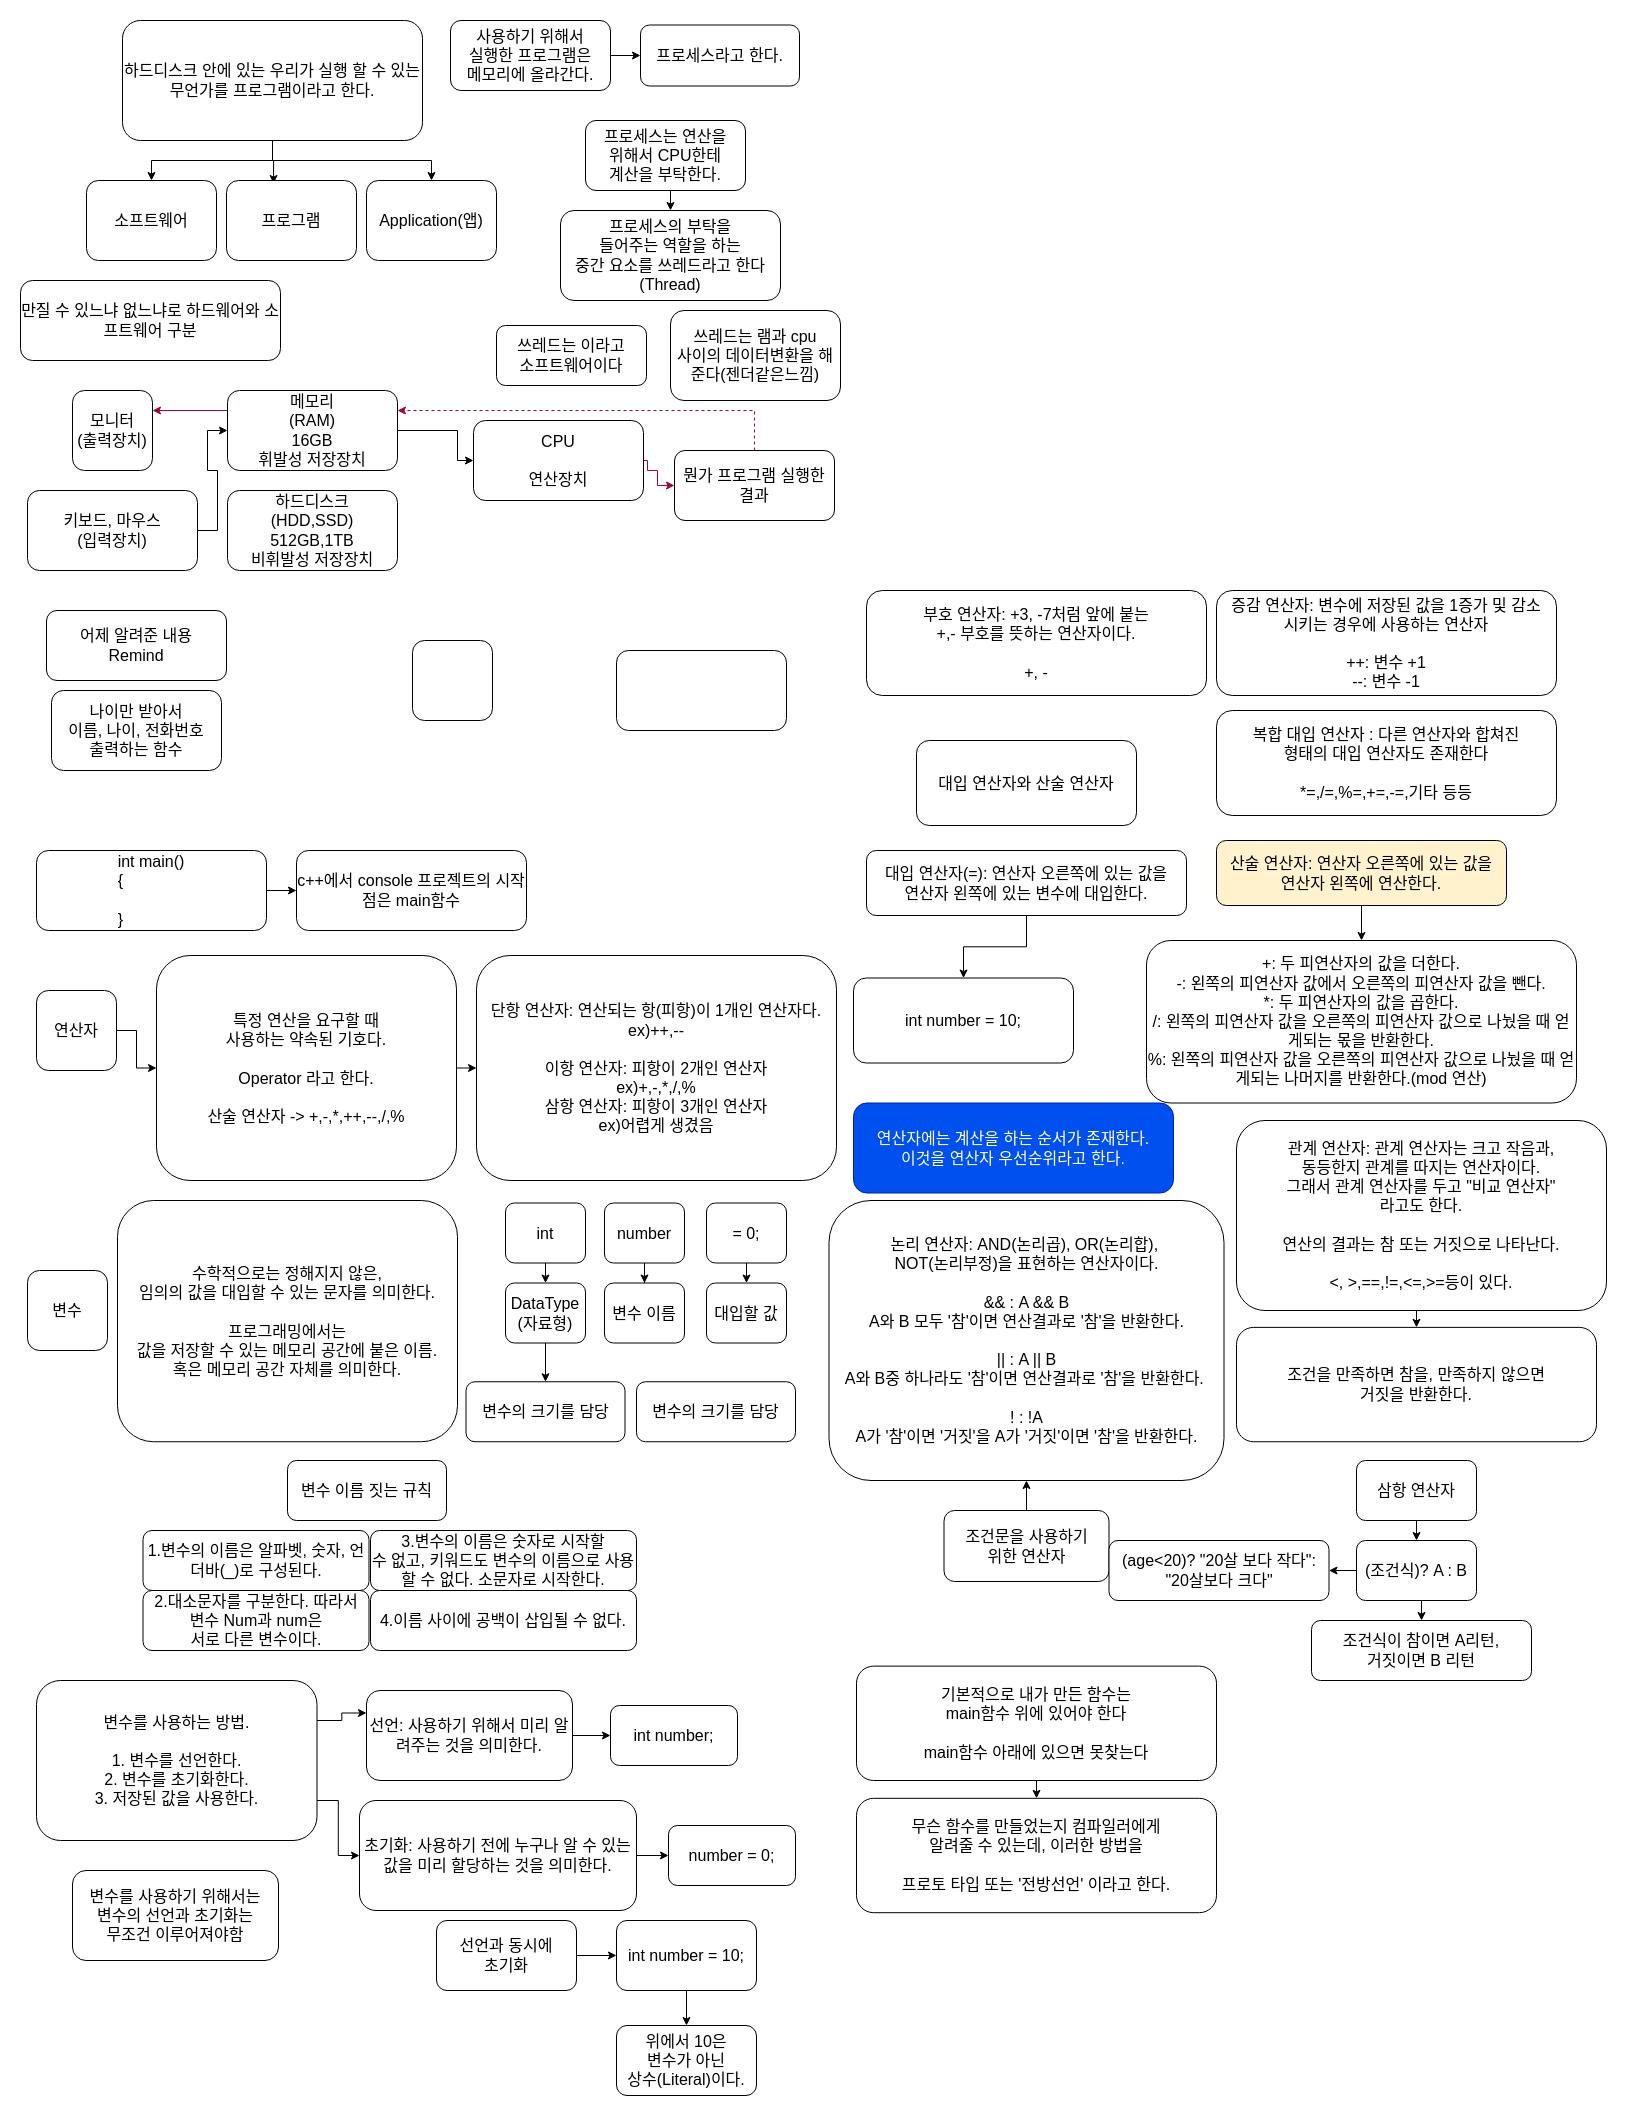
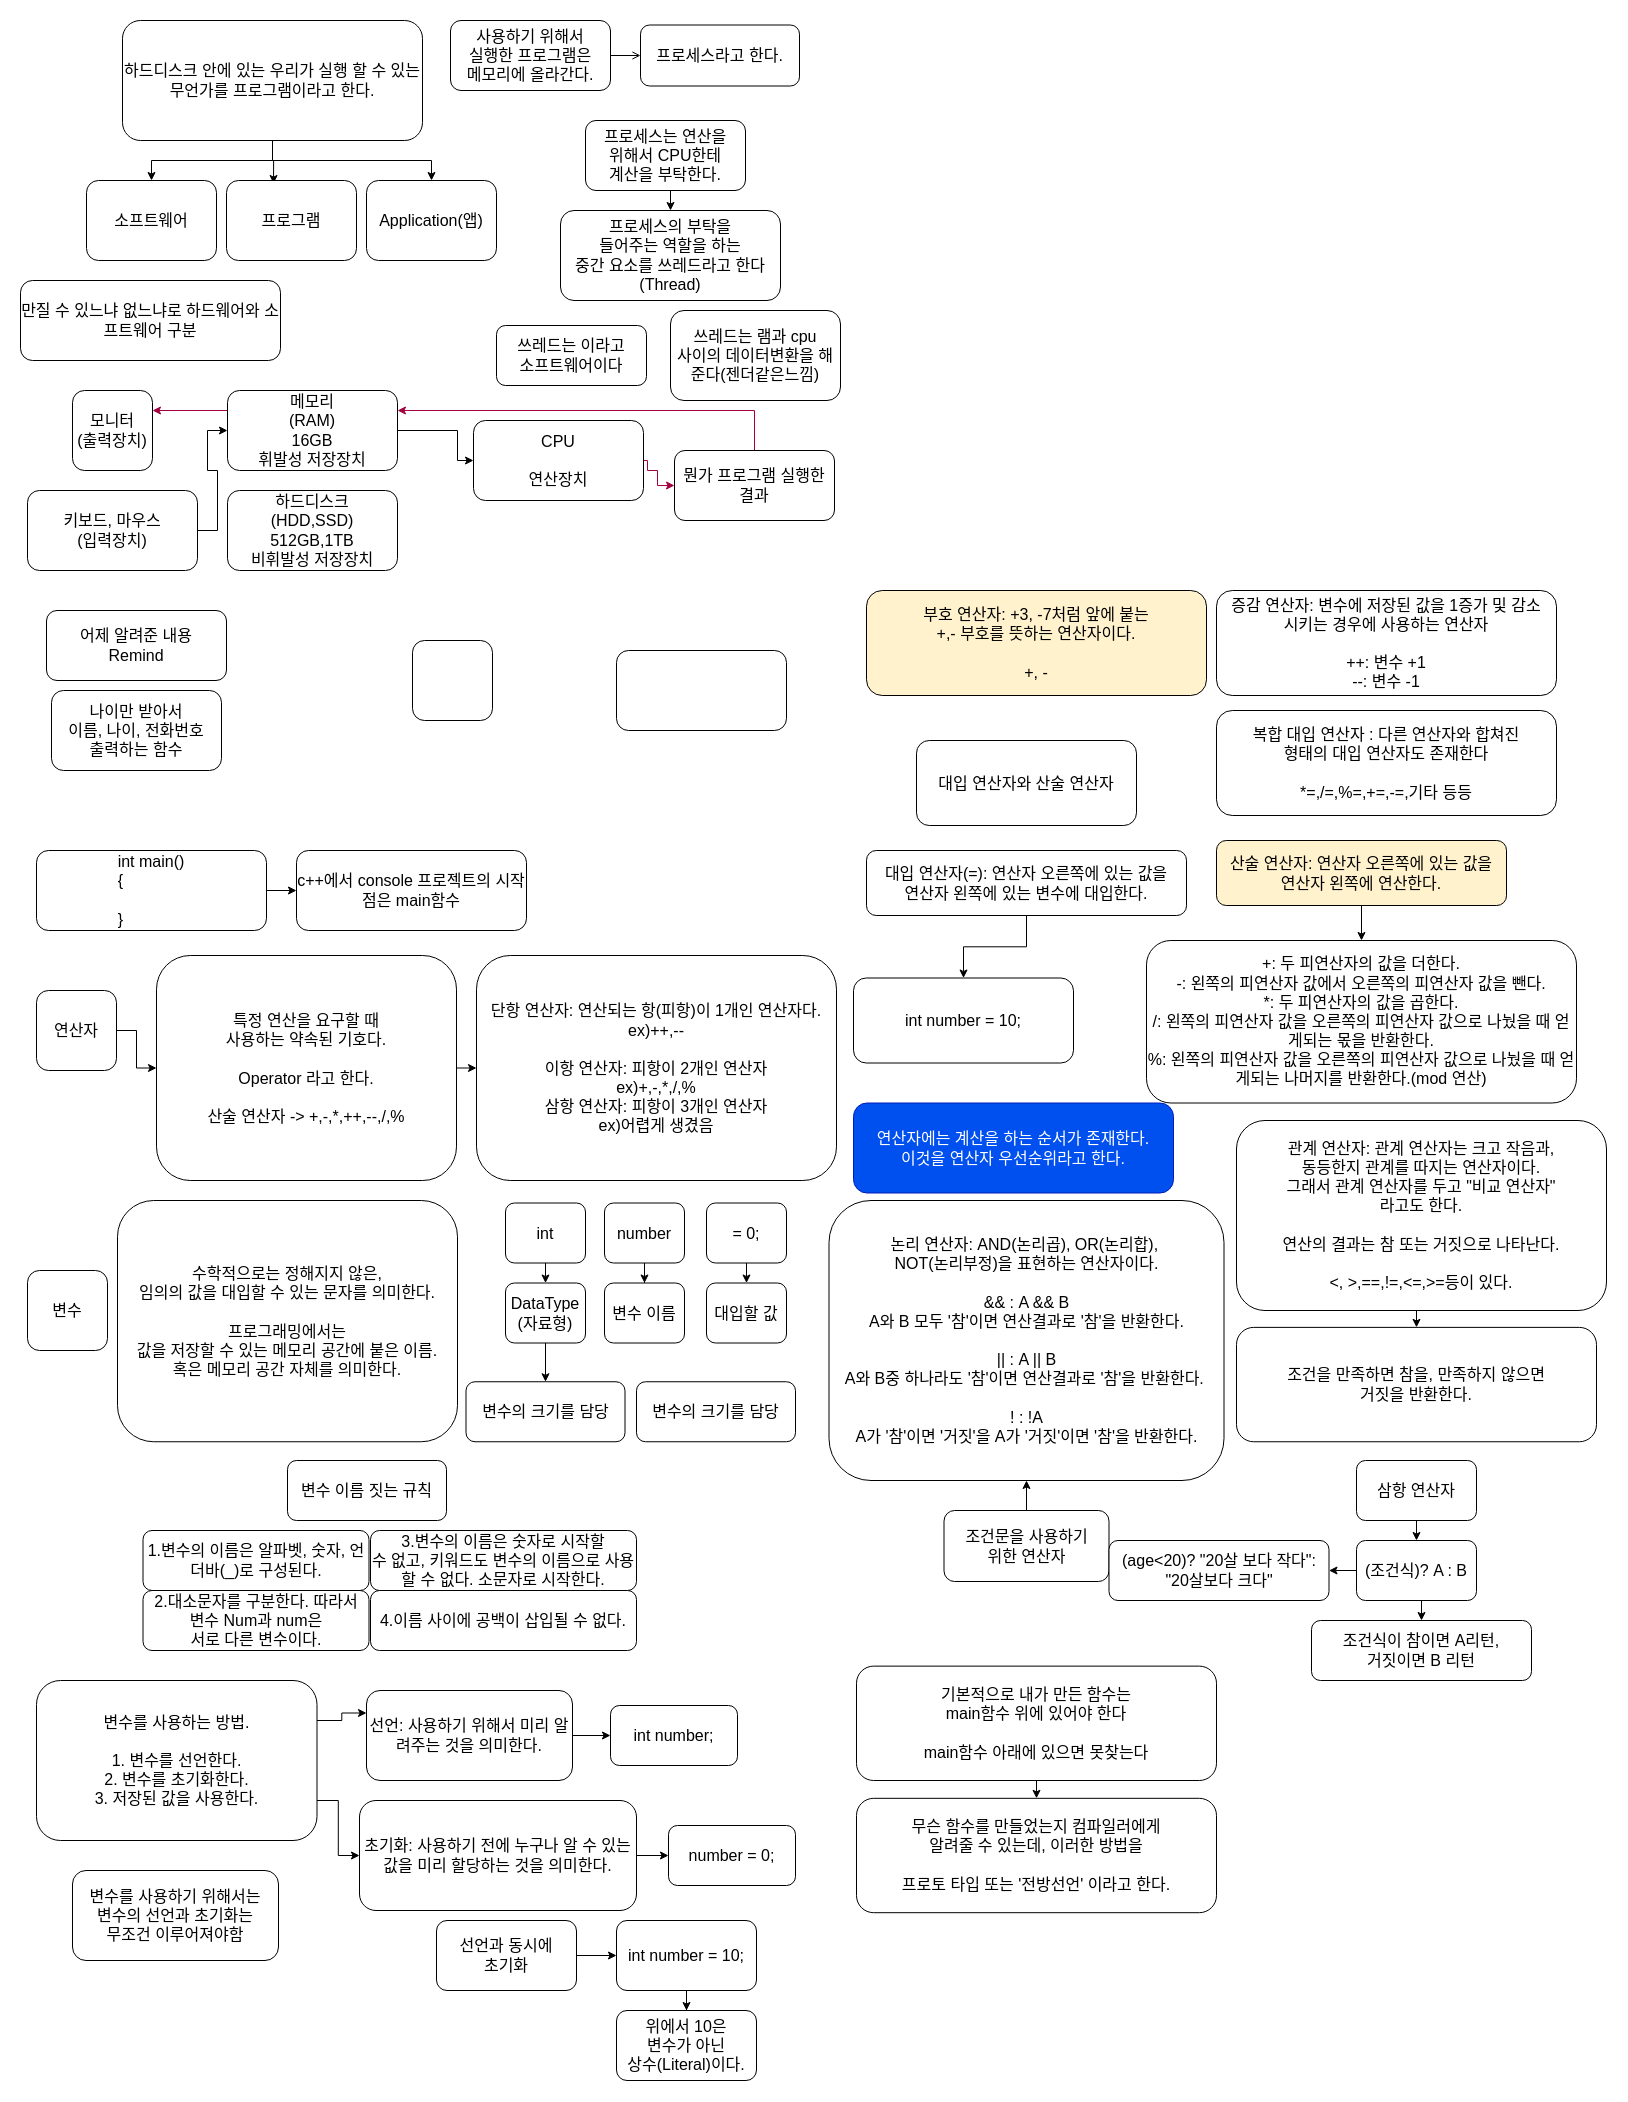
(632, 56) -> (633, 56)
(598, 411) -> (598, 411)
(1037, 643) -> (1037, 643)
(687, 2061) -> (687, 2046)
